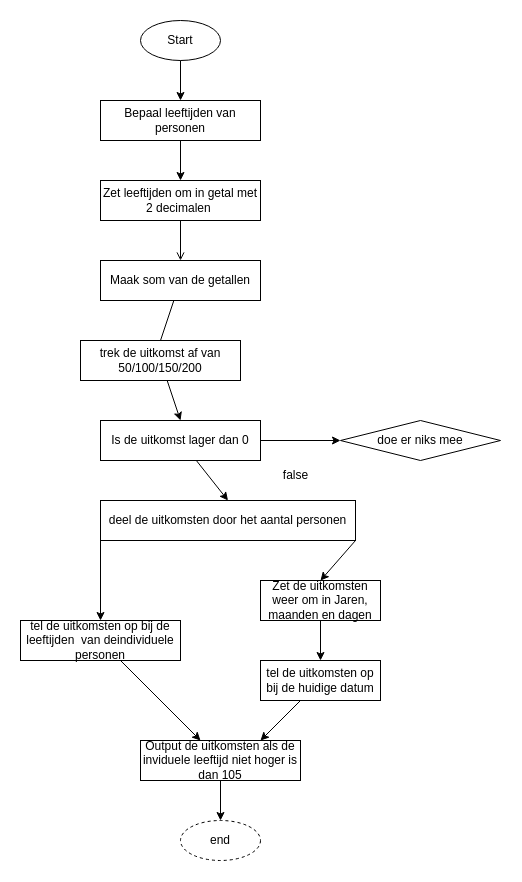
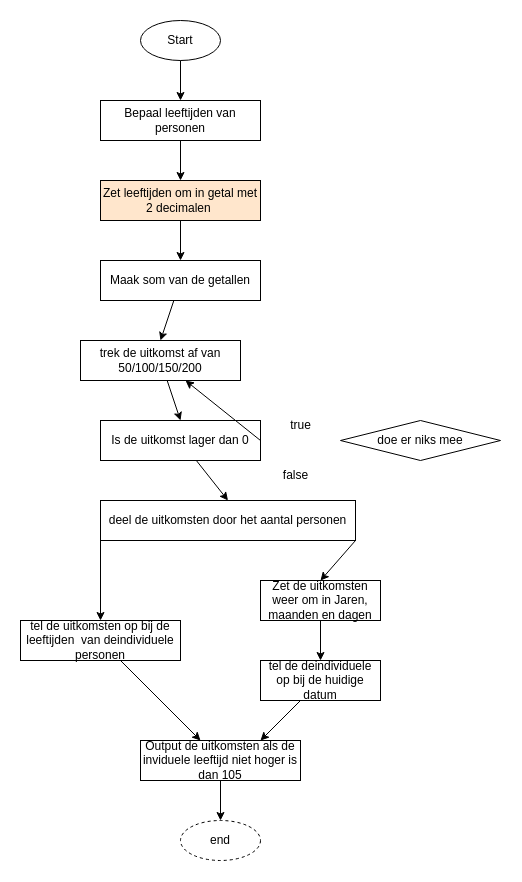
(181, 201) -> (181, 201)
(181, 254) -> (181, 252)
(162, 336) -> (163, 333)
none -> (301, 426)
(297, 441) -> (226, 413)
(321, 681) -> (321, 681)
